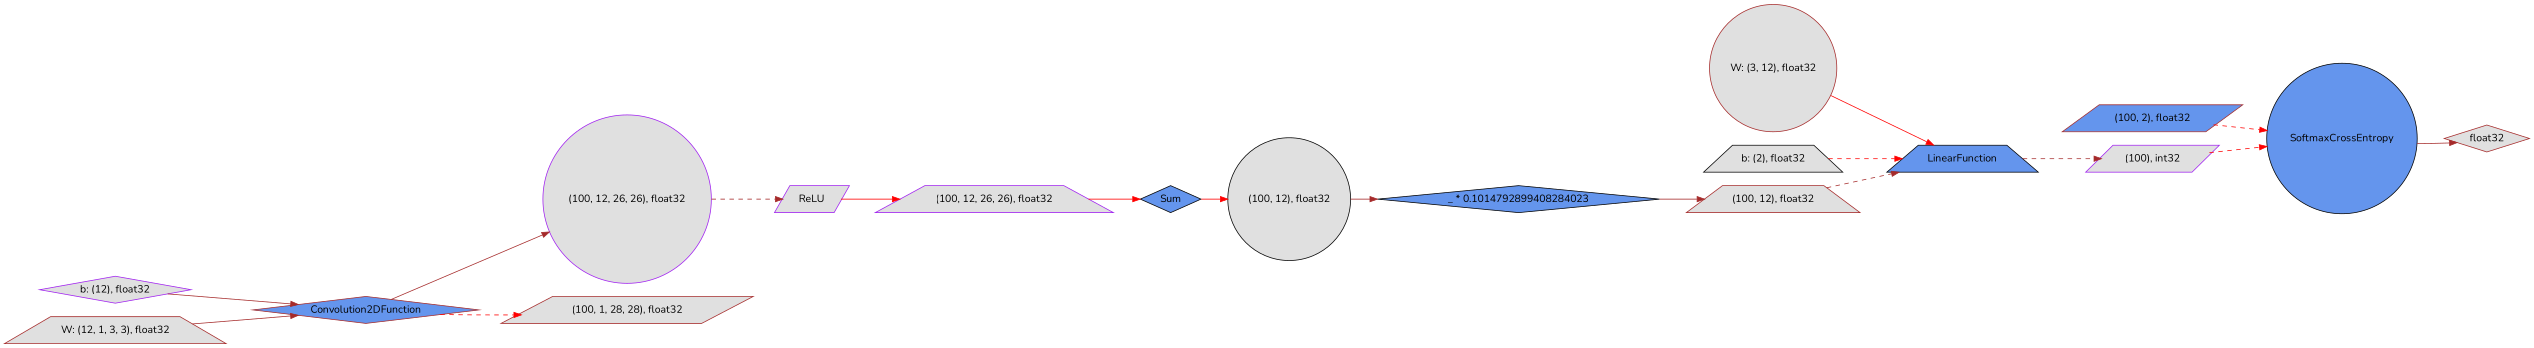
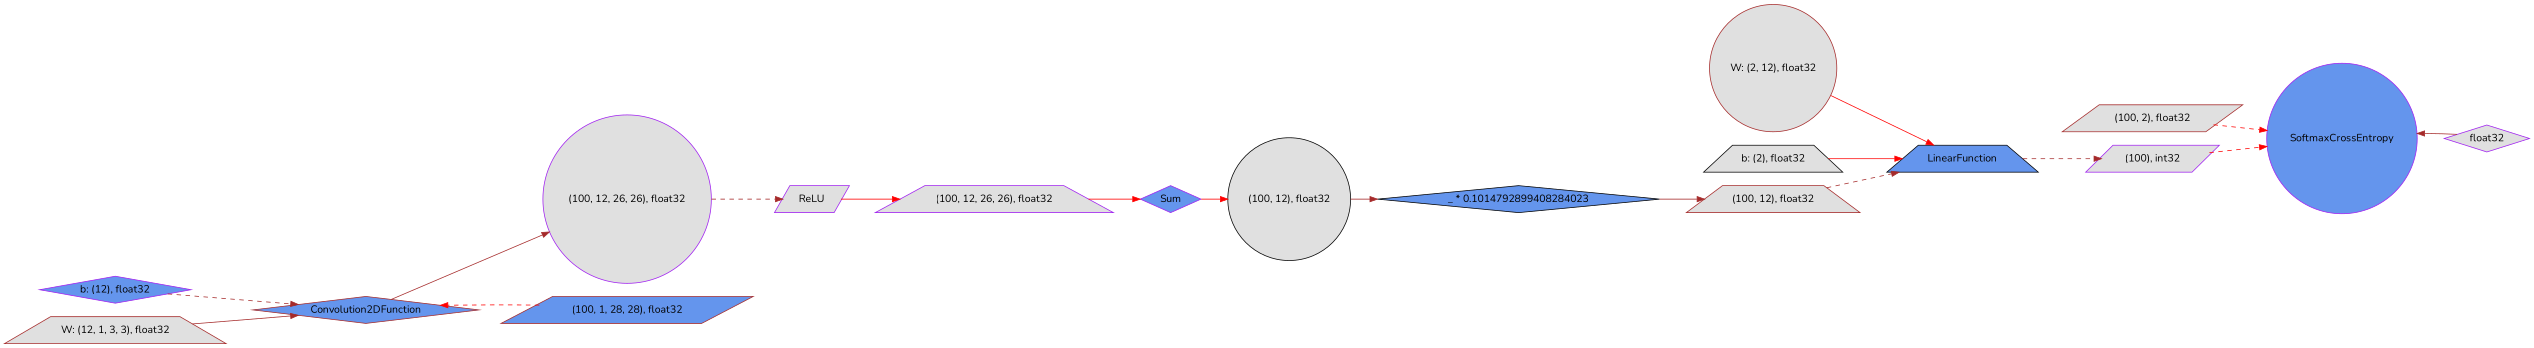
(1773, 68) -> (1773, 68)
(2152, 118) -> (2152, 118)
(2342, 138) -> (2342, 138)
(2487, 138) -> (2487, 138)
(2433, 143) -> (2441, 134)
(1861, 159) -> (1861, 159)
(1171, 199) -> (1171, 199)
(115, 290) -> (115, 290)
(229, 299) -> (229, 299)
(627, 310) -> (627, 310)
(477, 315) -> (494, 305)
